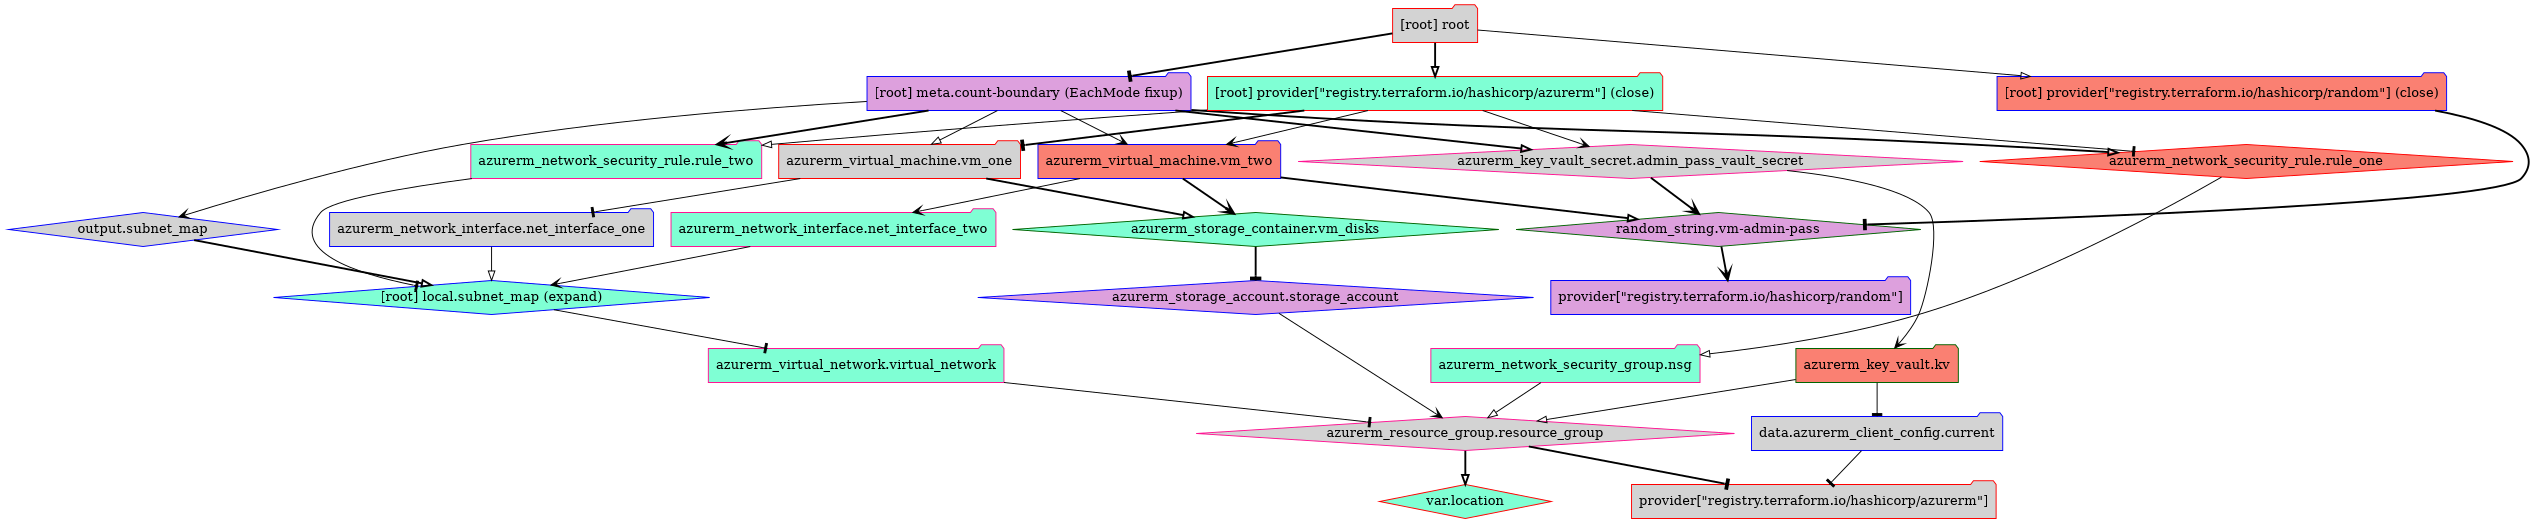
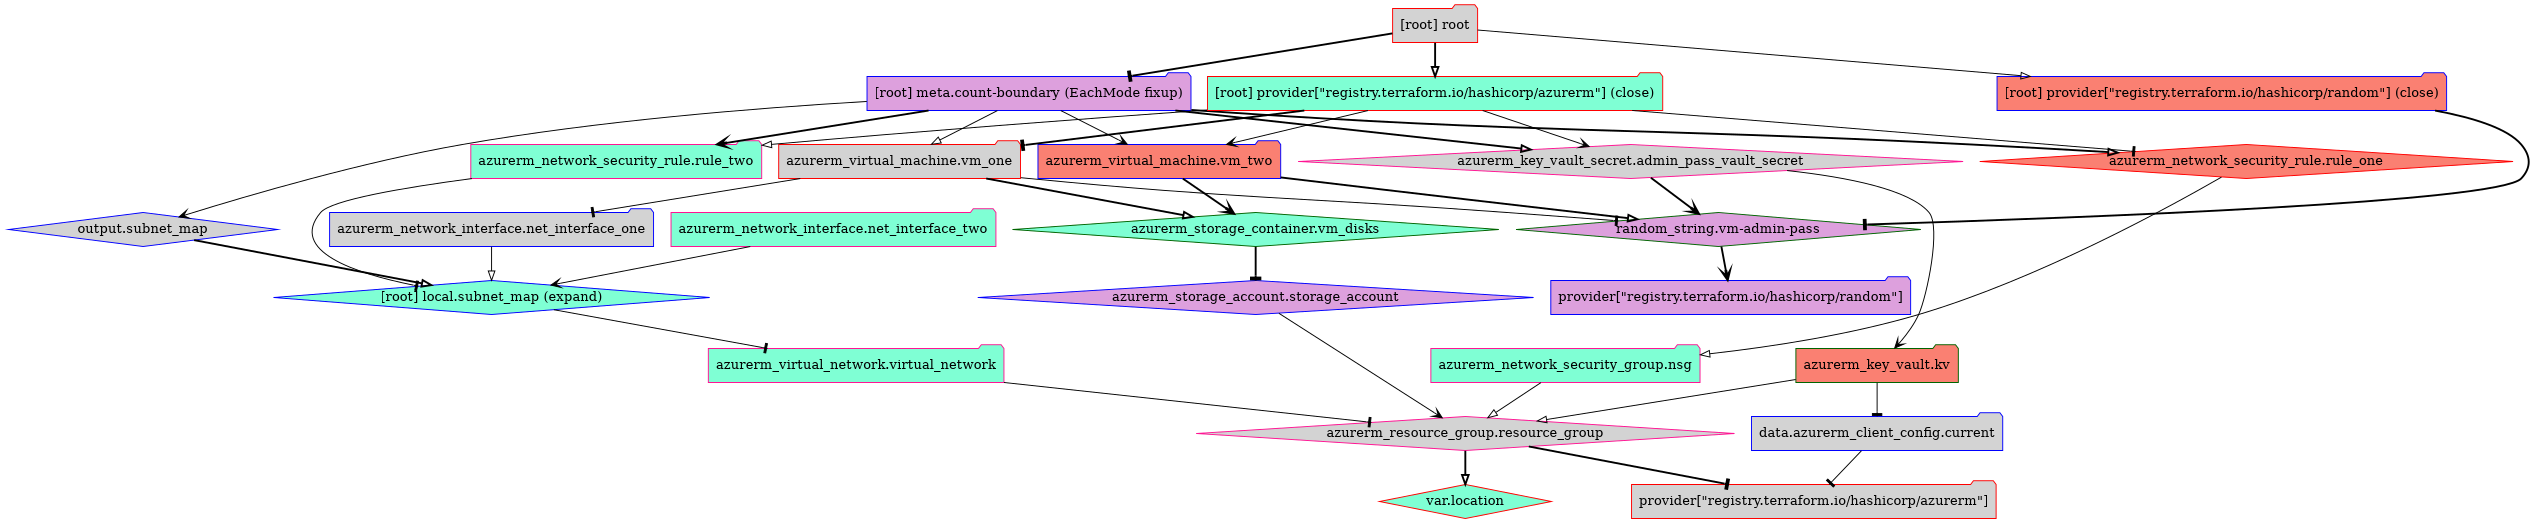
(1001, 195) -> none
none -> (1317, 200)
